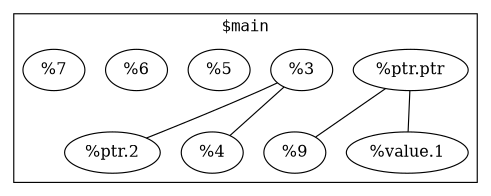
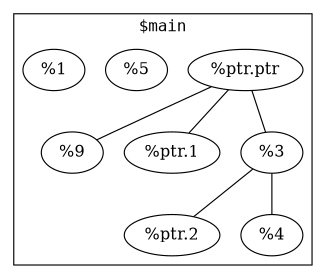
(54, 70) -> none
(137, 70) -> (54, 70)
none -> (259, 111)
(407, 153) -> (172, 153)
